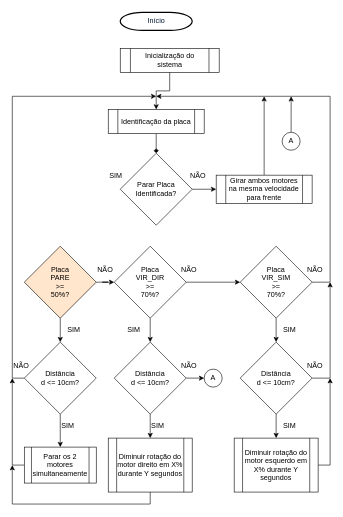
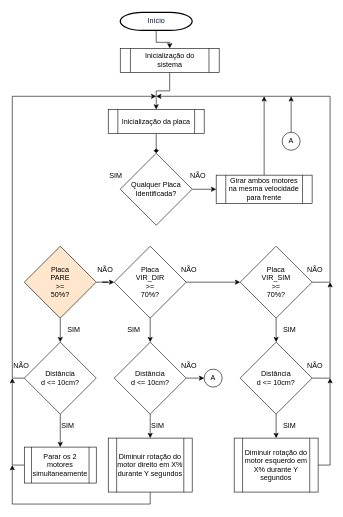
none -> (168, 42)
(156, 122) -> (156, 122)
(156, 189) -> (156, 189)
